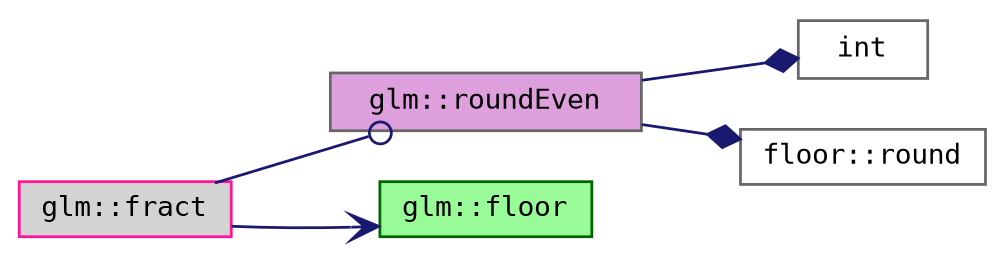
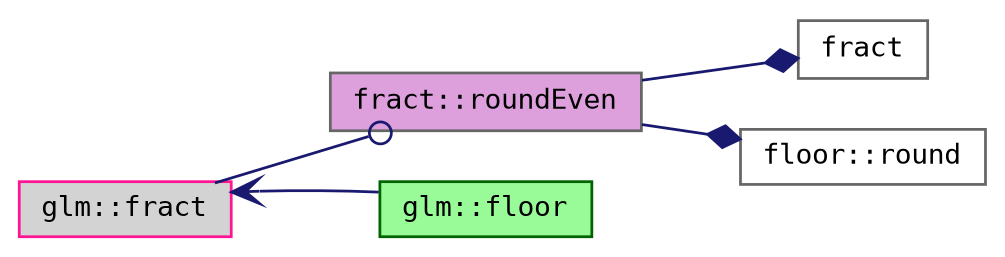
(863, 50) -> (863, 50)
(486, 102) -> (486, 102)
(291, 228) -> (319, 191)
